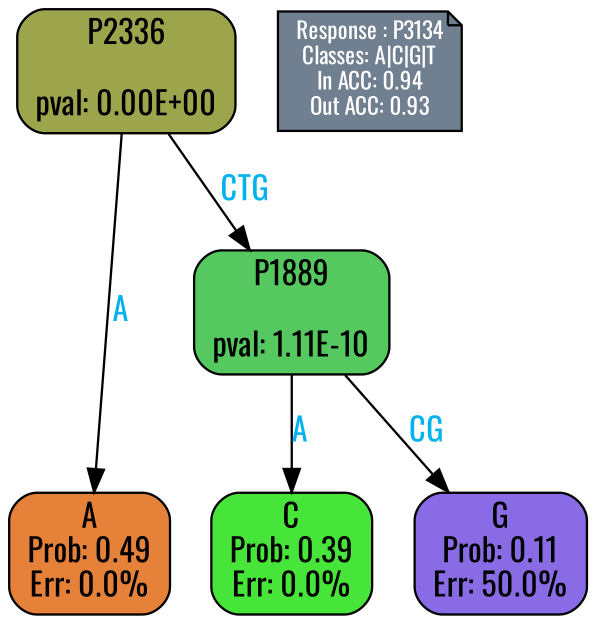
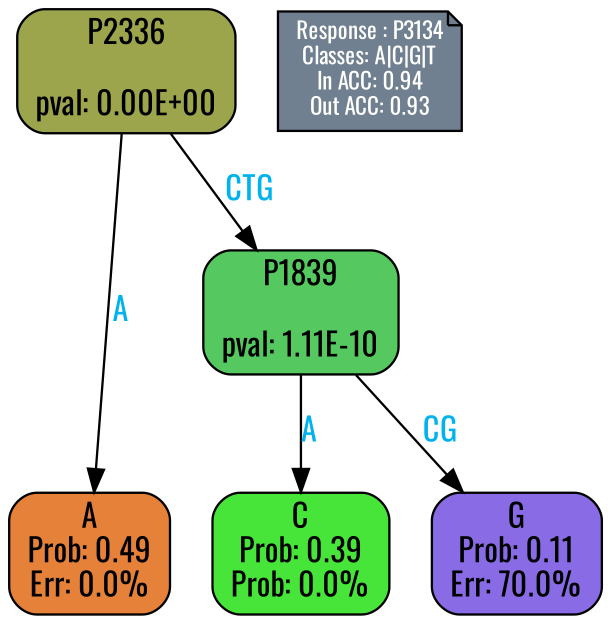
(292, 312) -> (301, 312)
(292, 554) -> (301, 554)
(501, 554) -> (517, 554)
